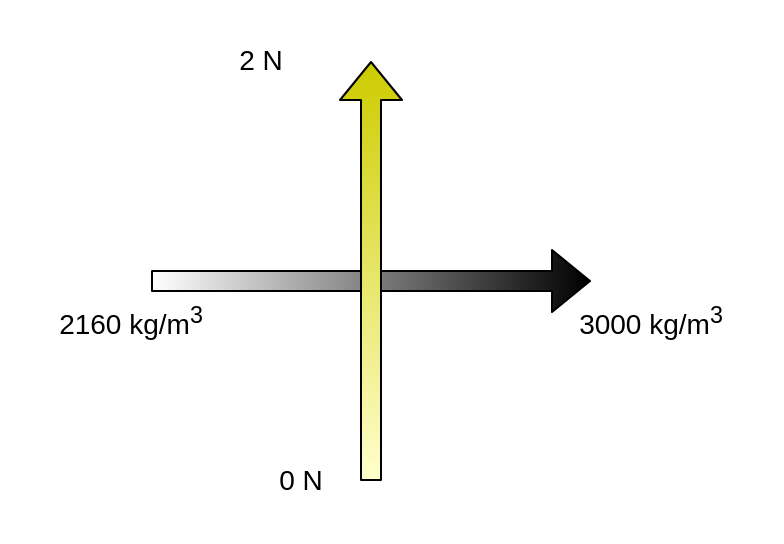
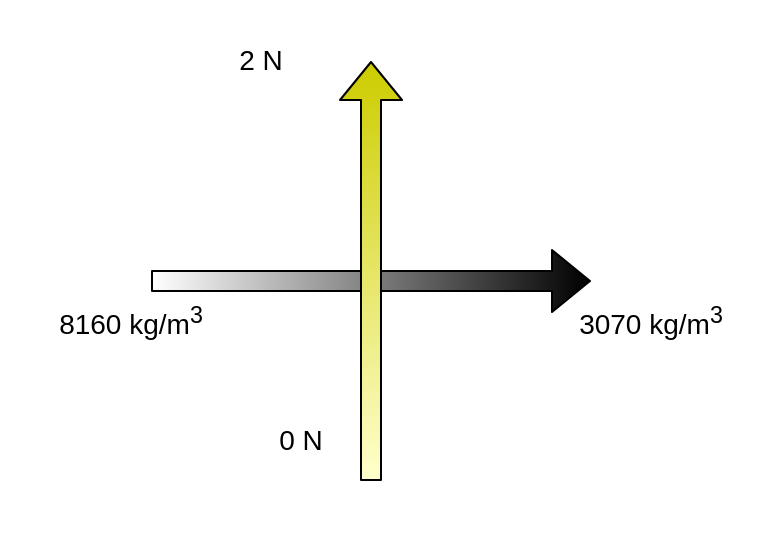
(132, 321) -> (132, 321)
(652, 321) -> (652, 321)
(301, 481) -> (301, 441)
